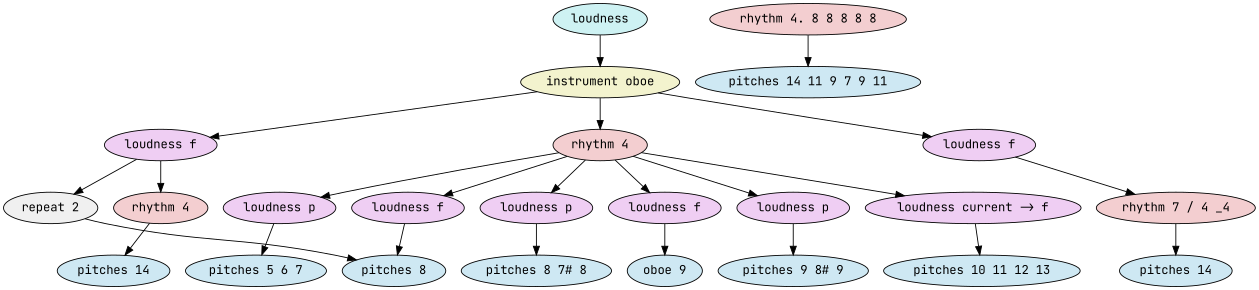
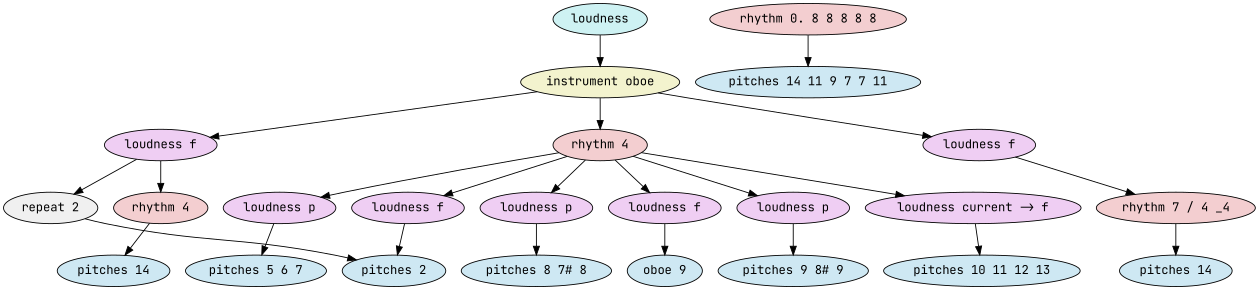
(808, 19) -> (808, 19)
(808, 82) -> (808, 82)
(394, 271) -> (394, 271)
